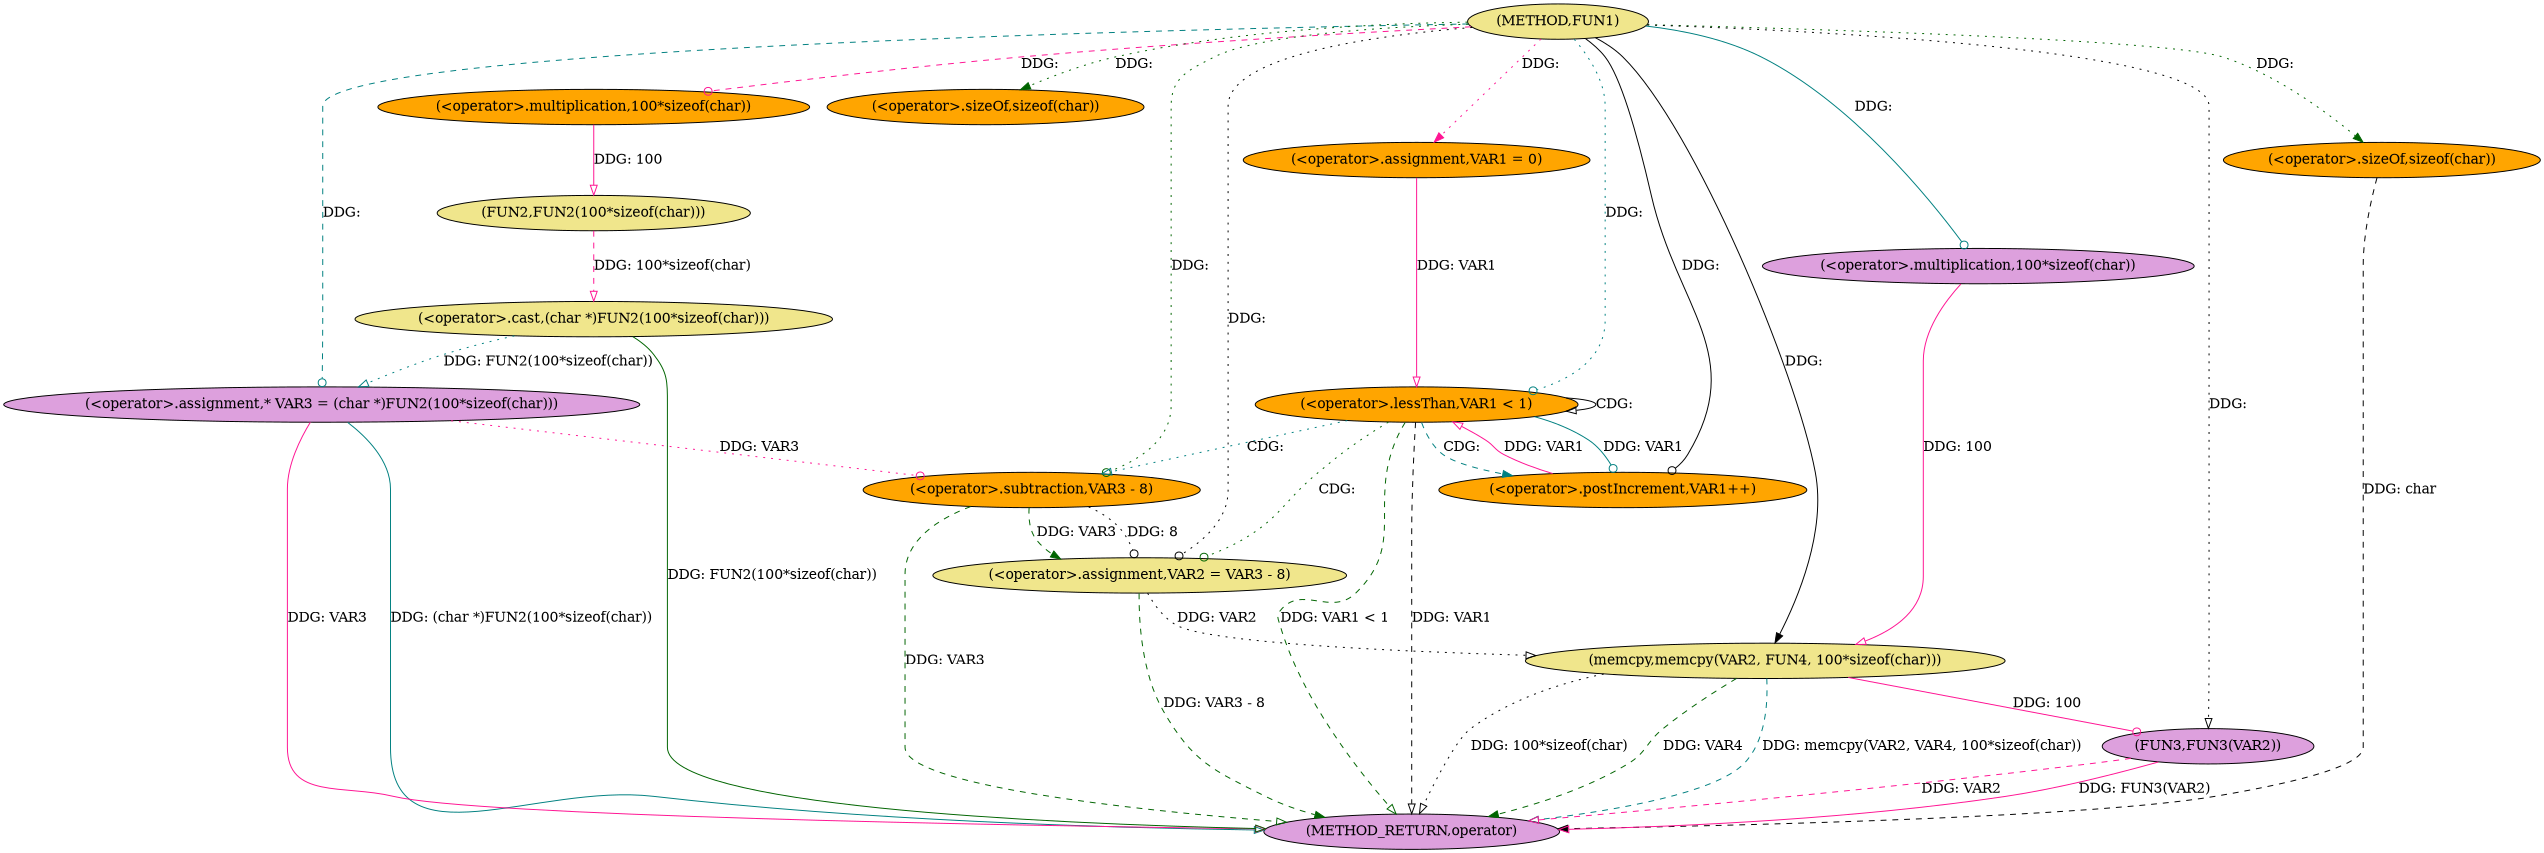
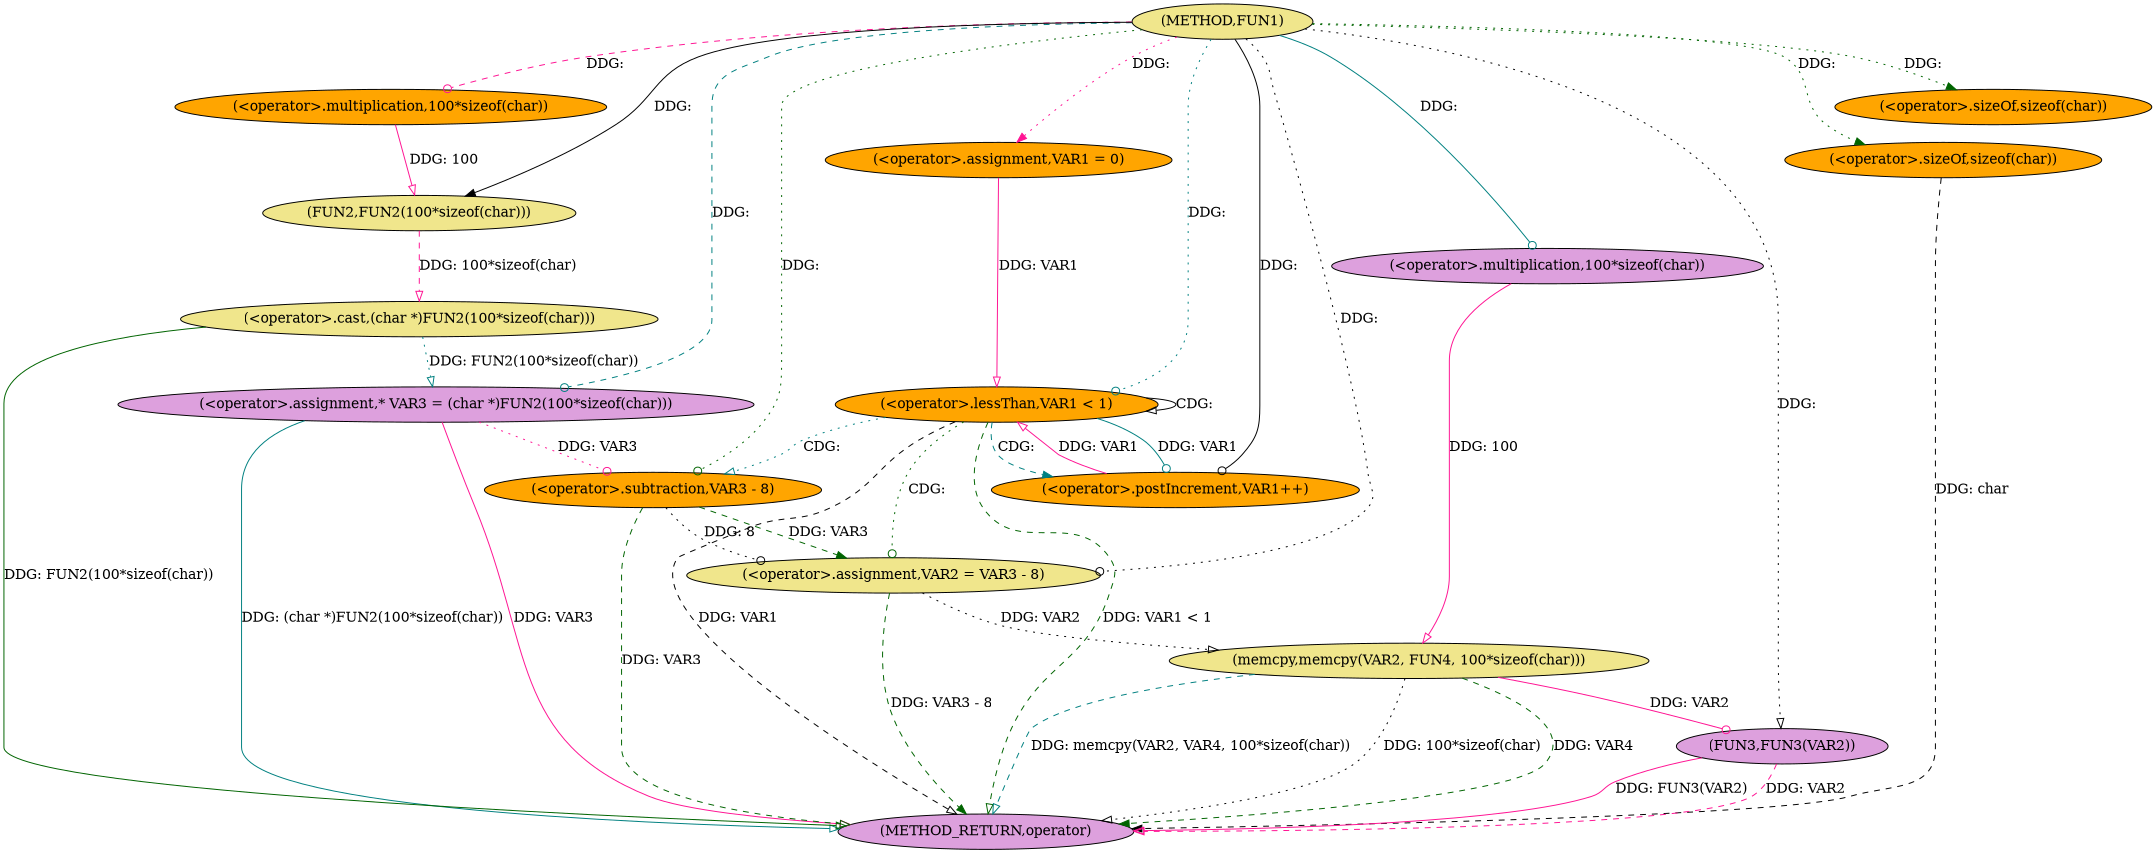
(1766, 317) -> (747, 45)
(2047, 704) -> (1690, 704)
